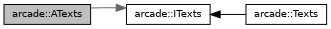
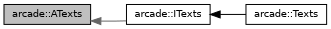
(104, 8) -> (114, 21)
